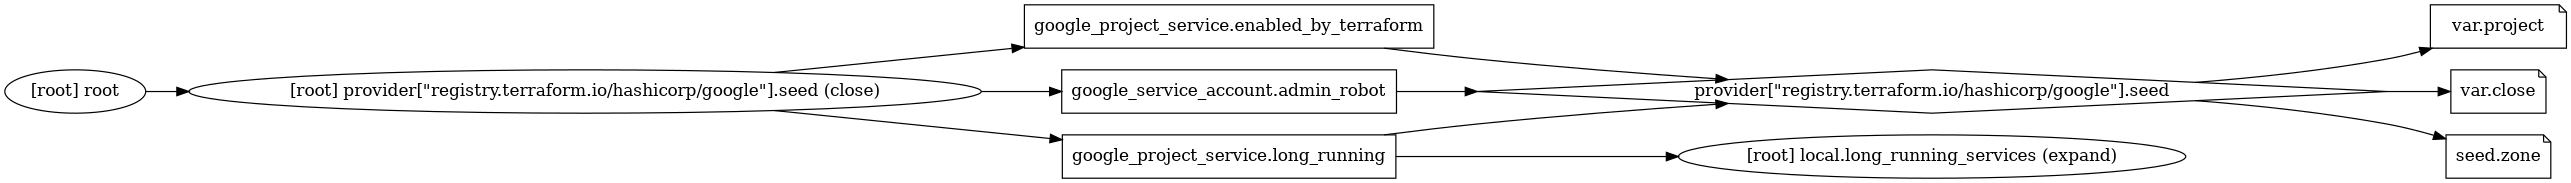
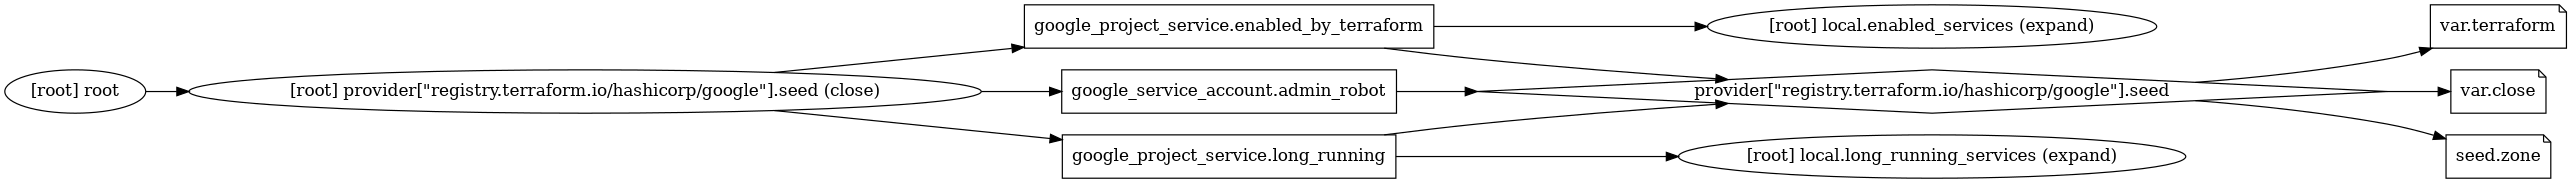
none -> (1932, 26)
(2498, 26) -> (2498, 26)
